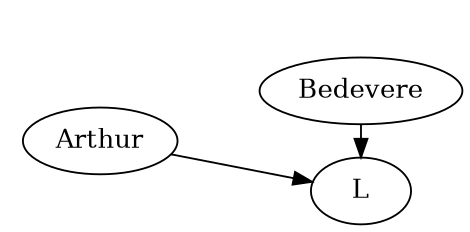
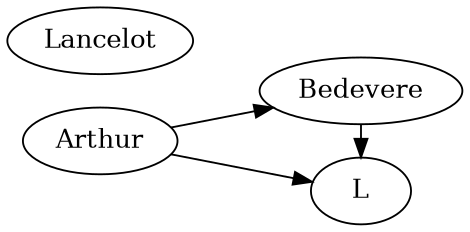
none -> (100, 41)
none -> (213, 119)
